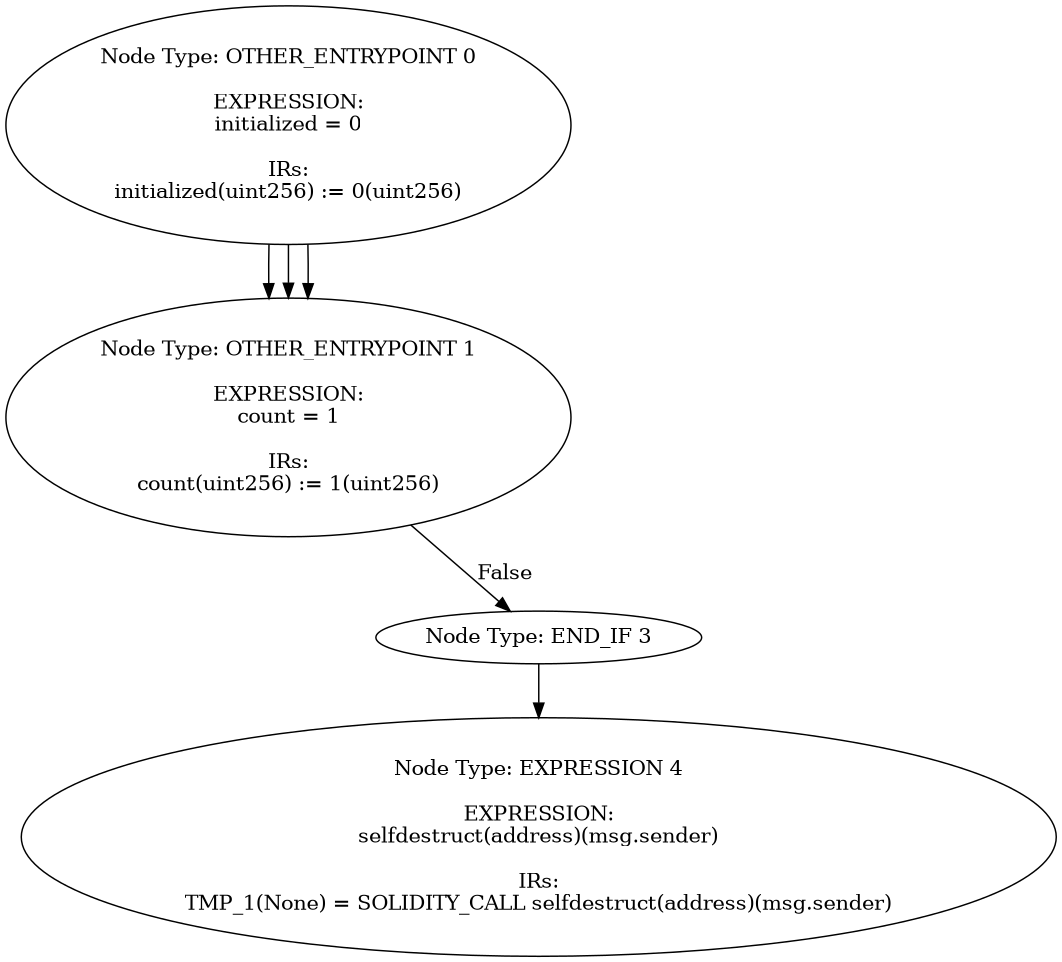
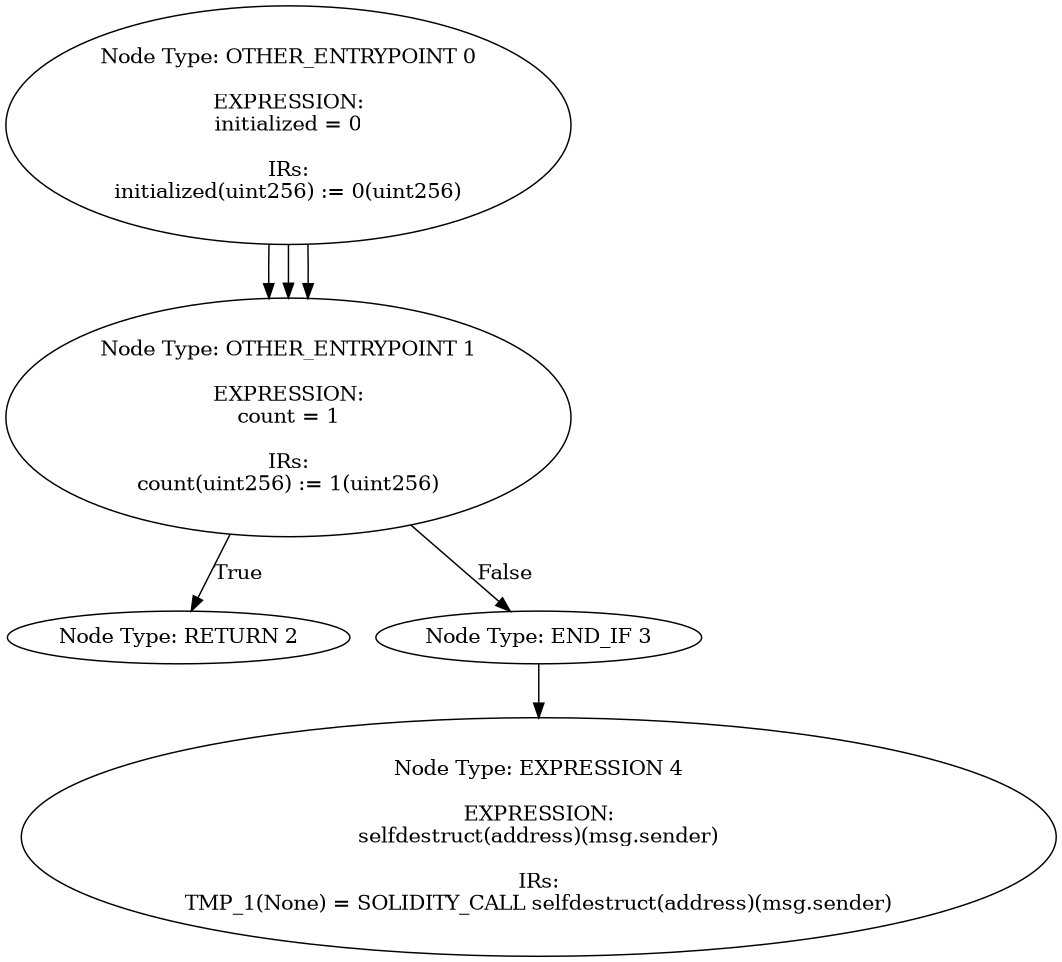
none -> (179, 637)
